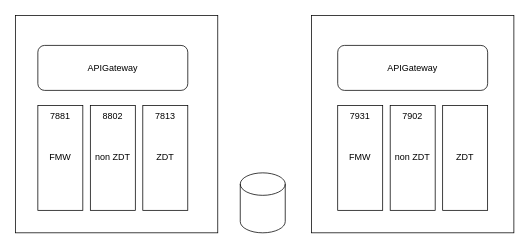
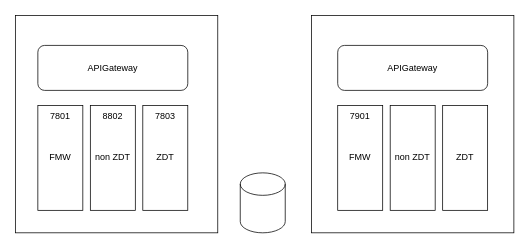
(60, 117) -> (60, 117)
(165, 117) -> (165, 117)
(360, 117) -> (360, 117)
(413, 117) -> none
